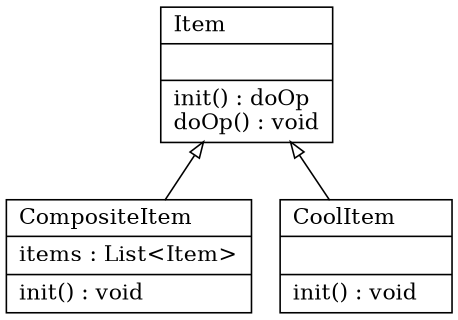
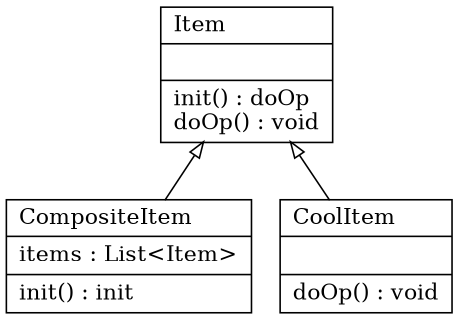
(82, 293) -> (77, 293)
(356, 293) -> (366, 293)
